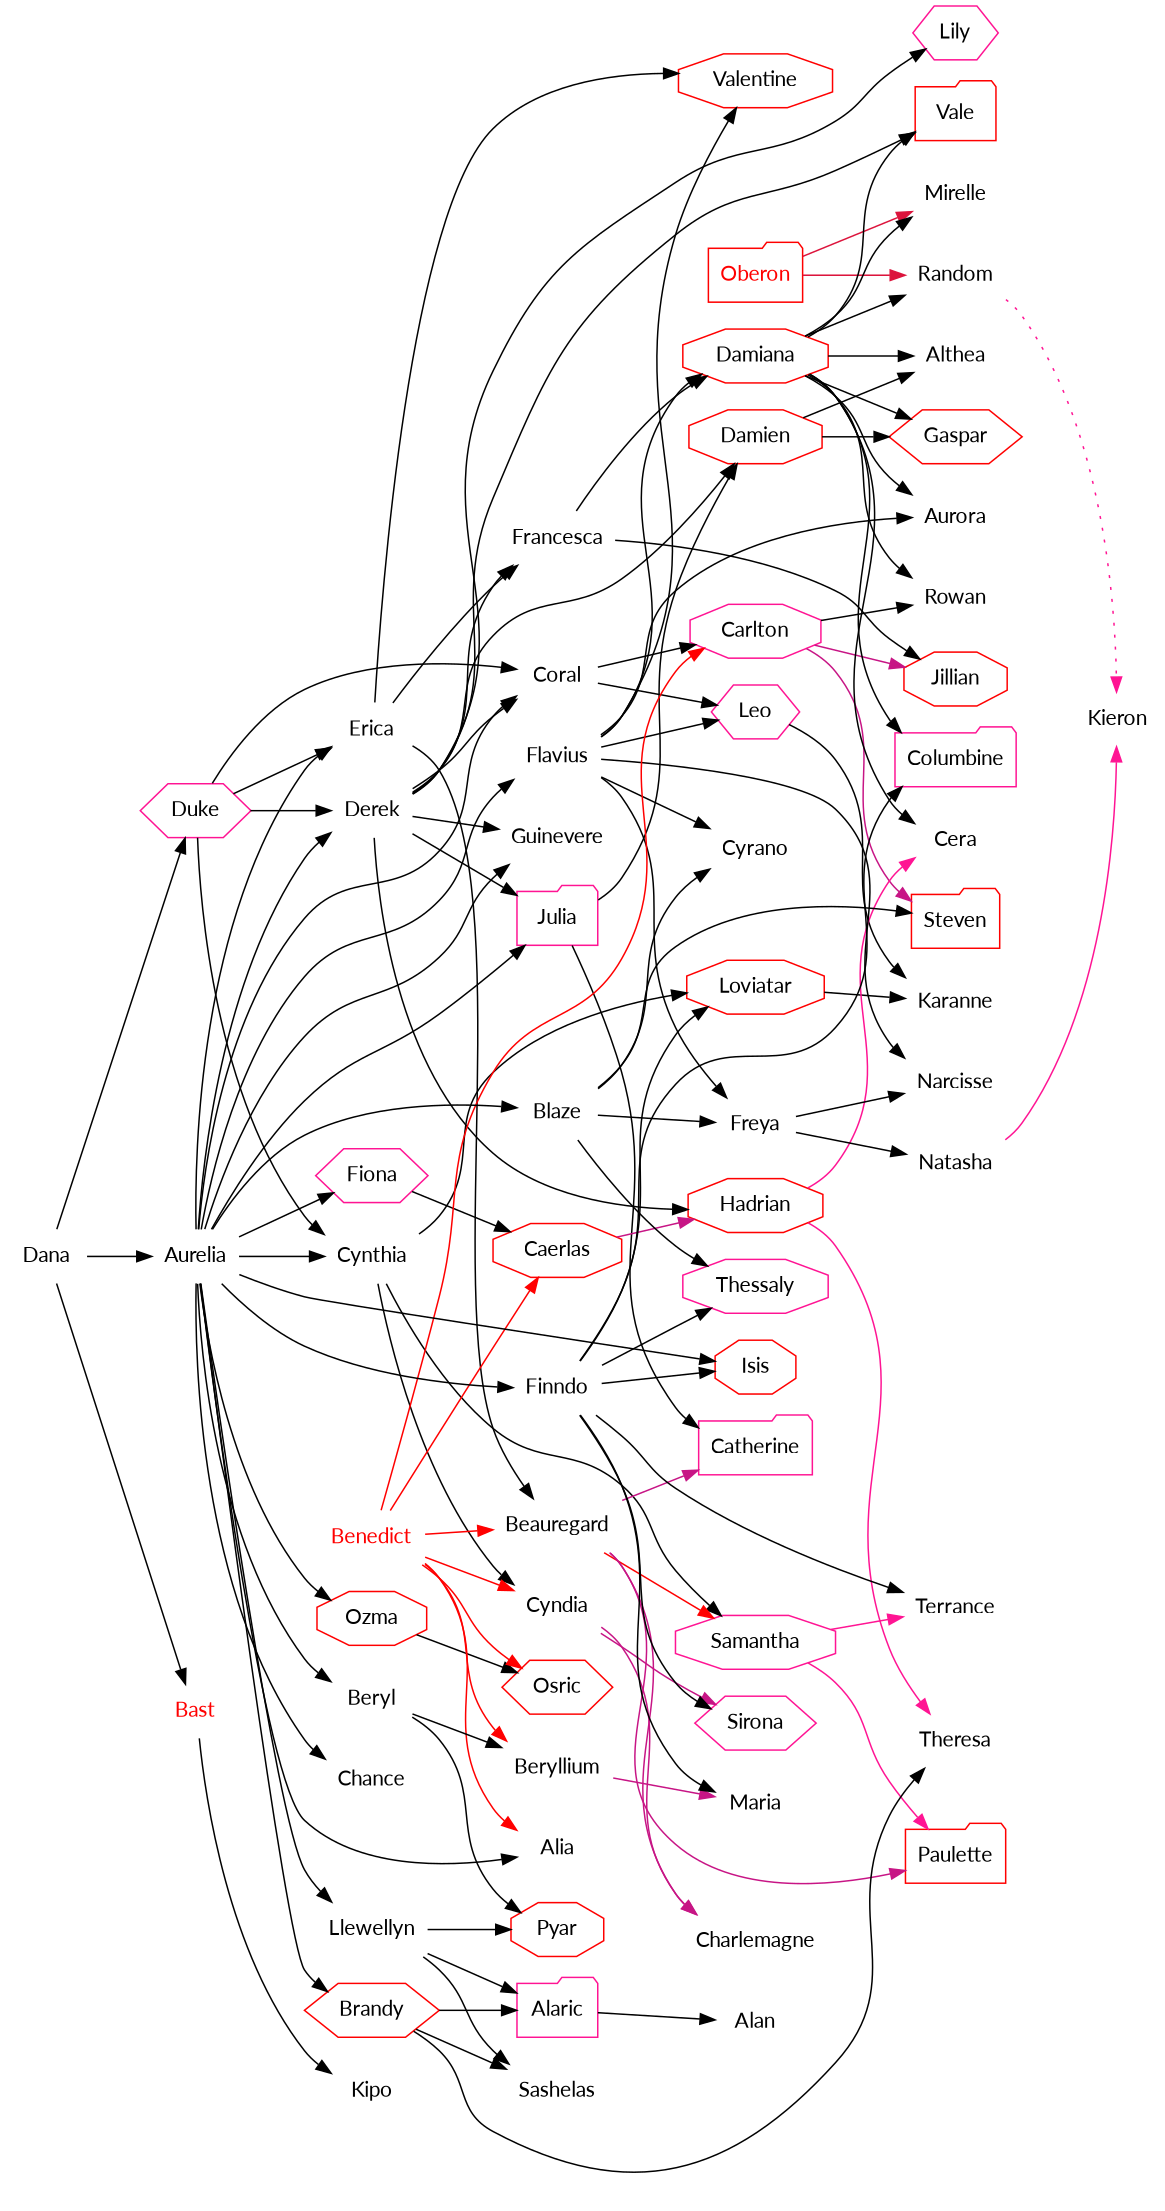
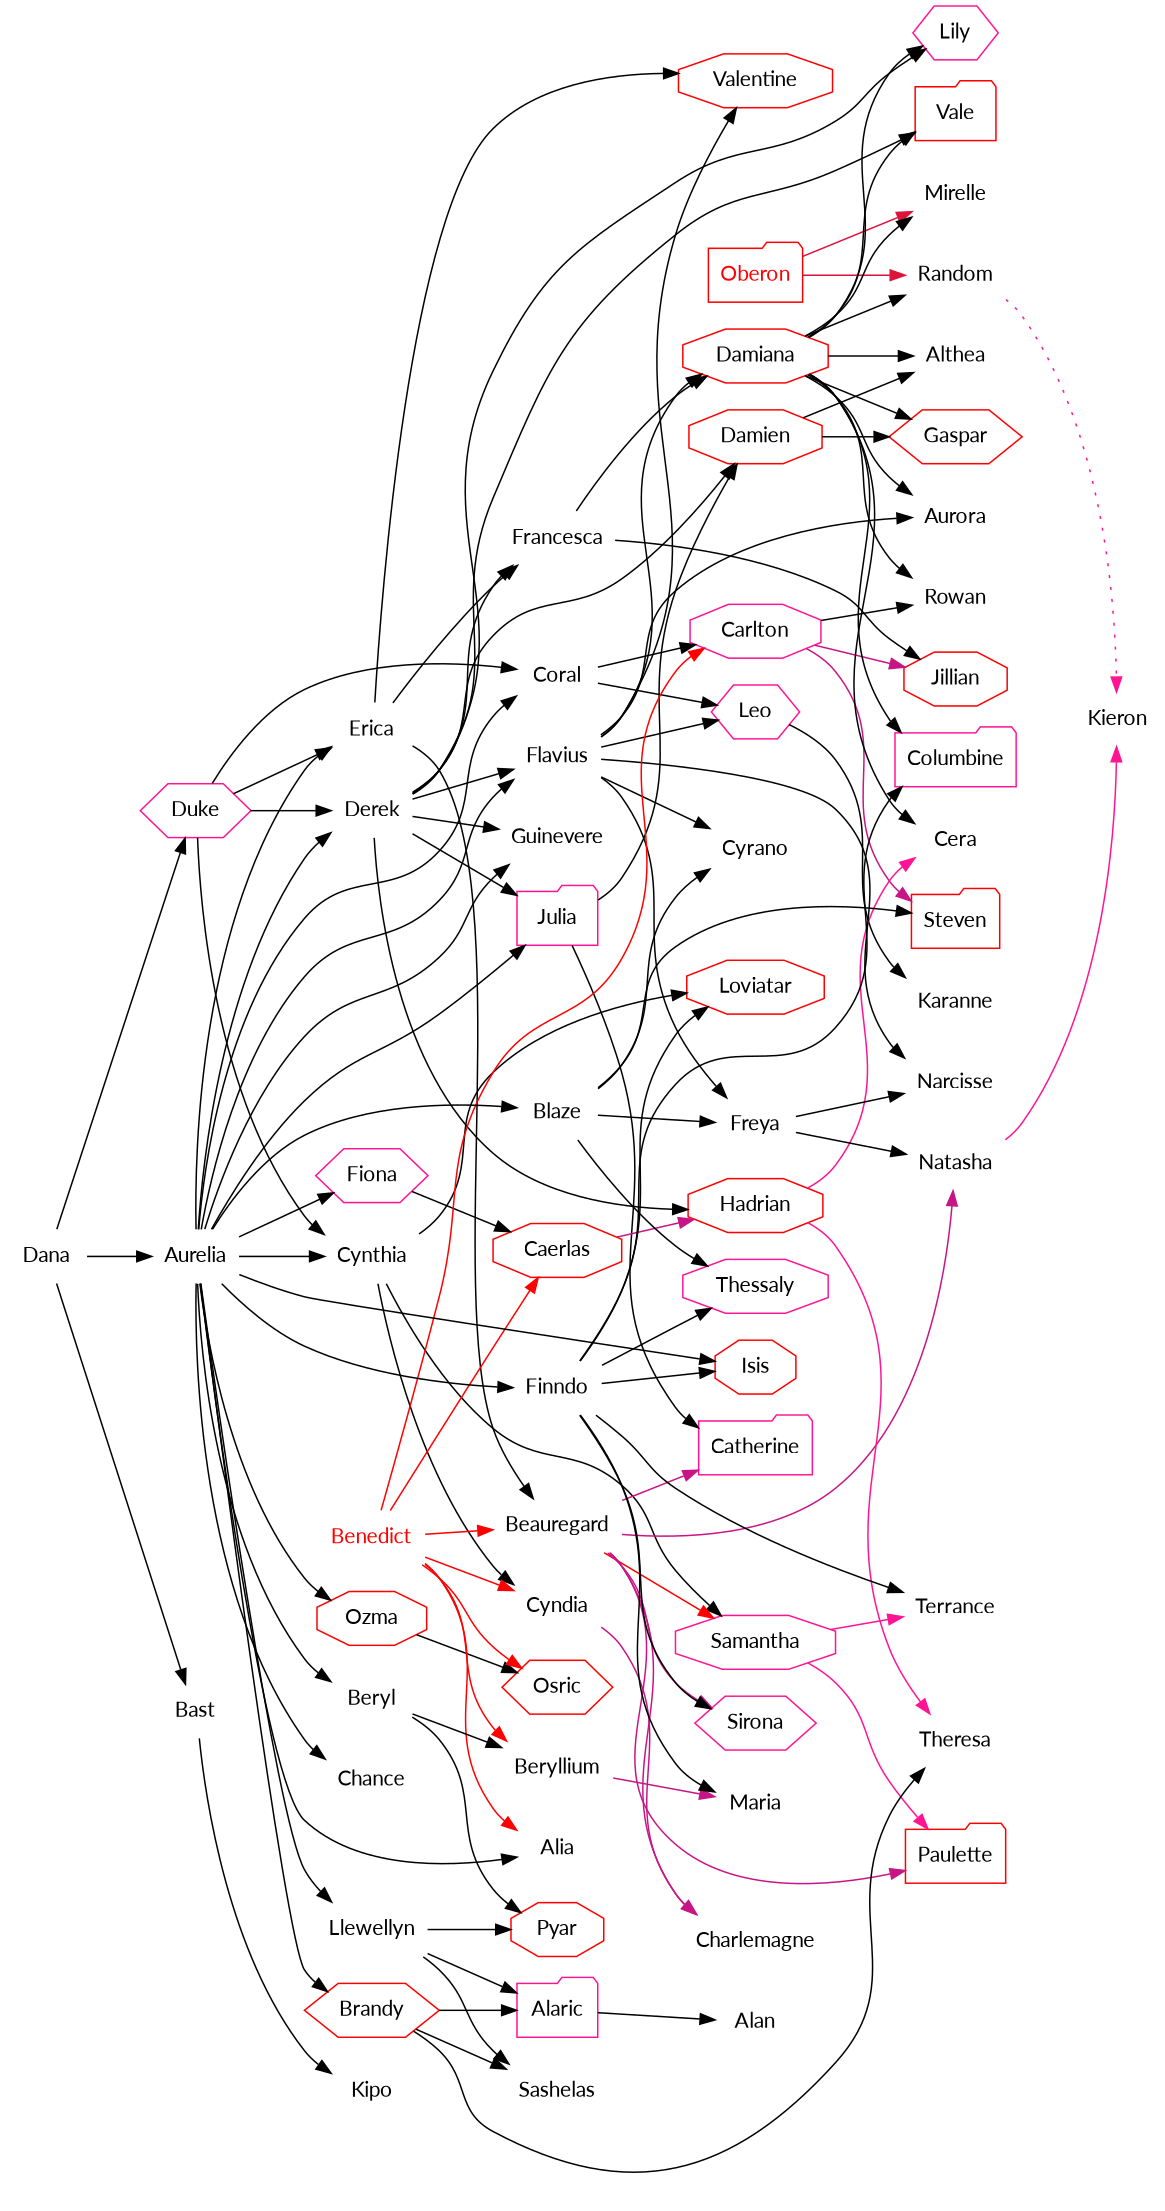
none -> (863, 183)
(464, 746) -> (456, 786)
(847, 994) -> none
none -> (858, 1466)
(650, 1667) -> (649, 1630)
(196, 1711) -> (196, 1711)
